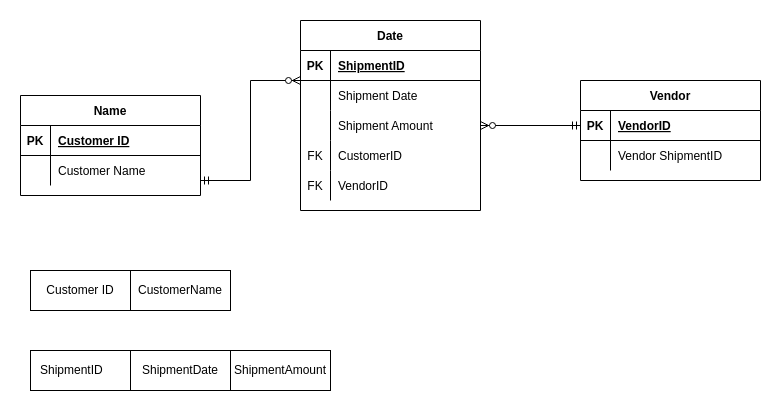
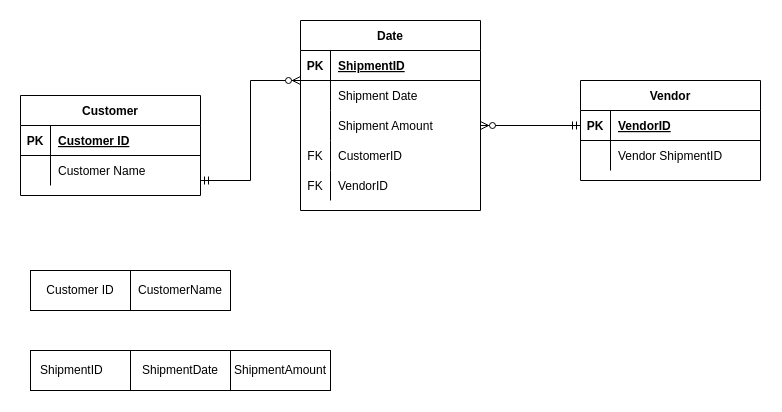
(110, 111) -> (110, 111)
